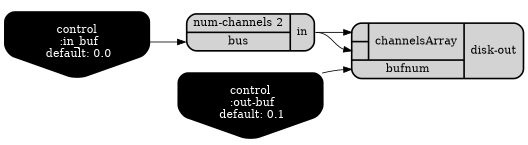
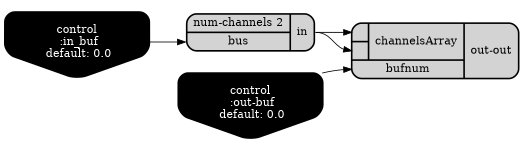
(494, 50) -> (491, 50)
(251, 103) -> (251, 103)
